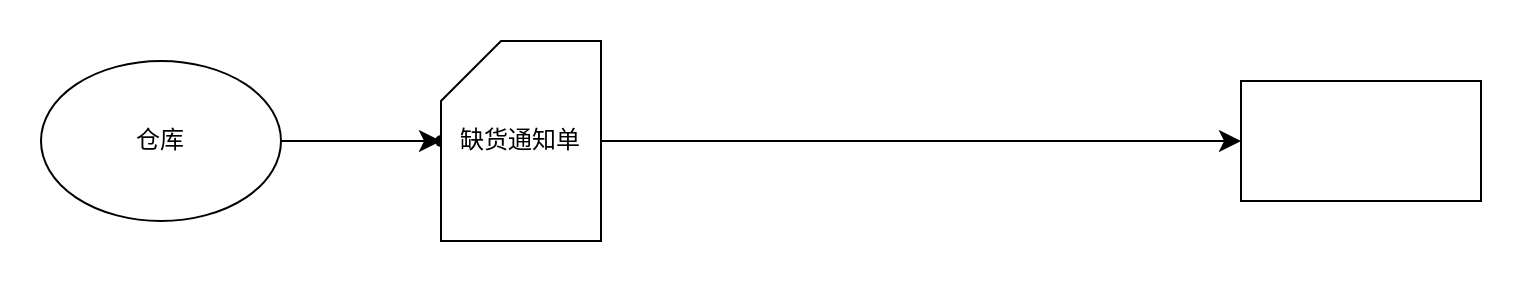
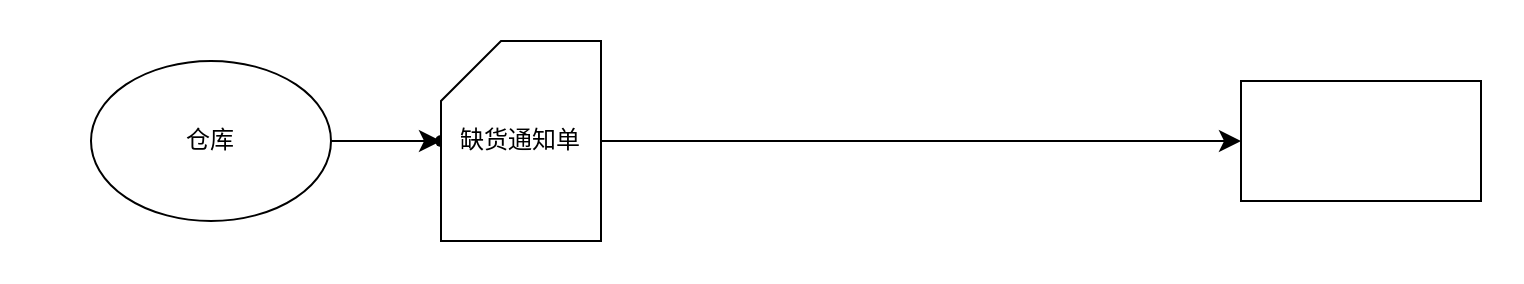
(161, 141) -> (211, 141)
